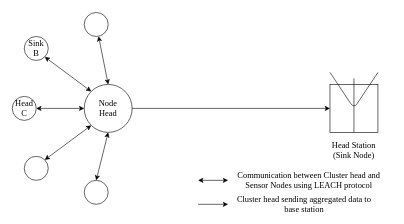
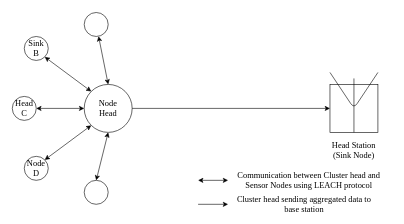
none -> (36, 168)
